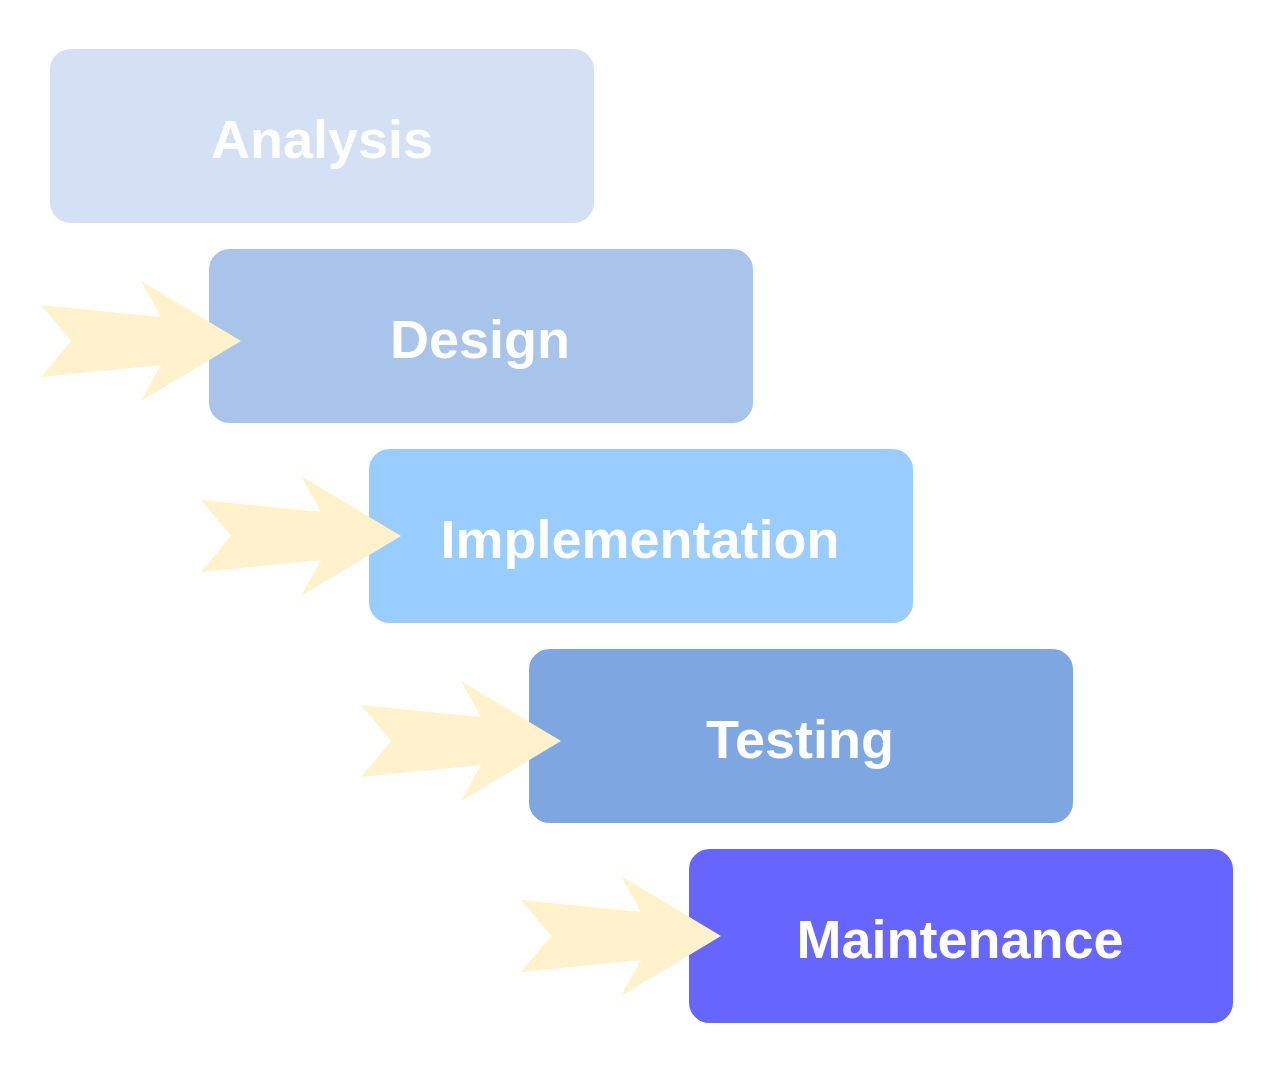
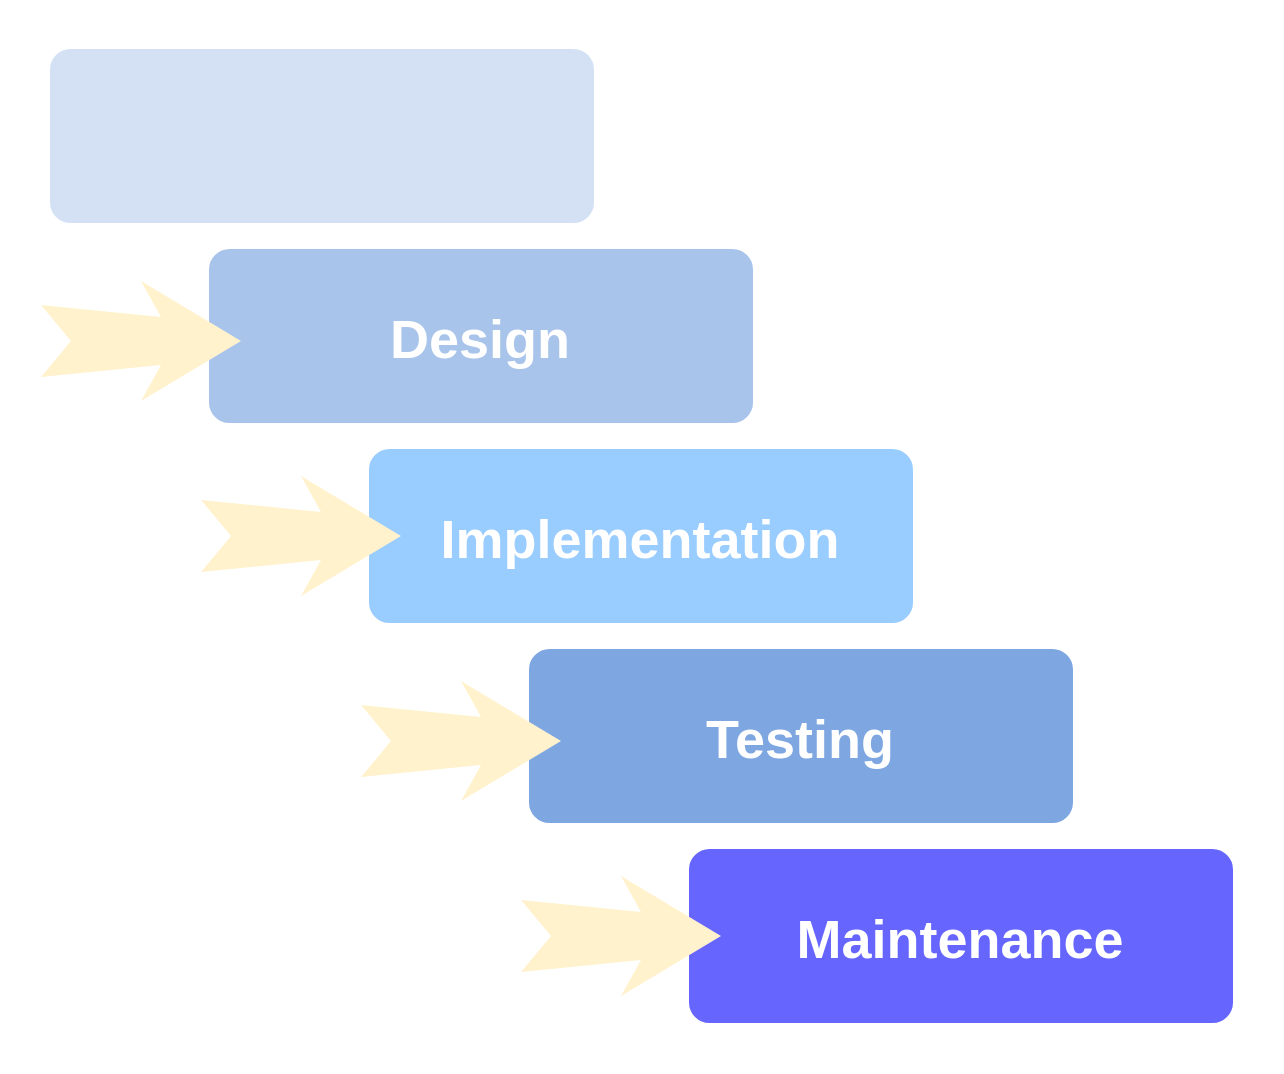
(322, 141) -> none
